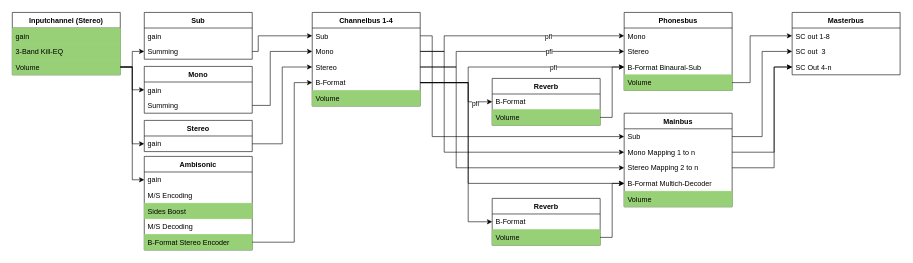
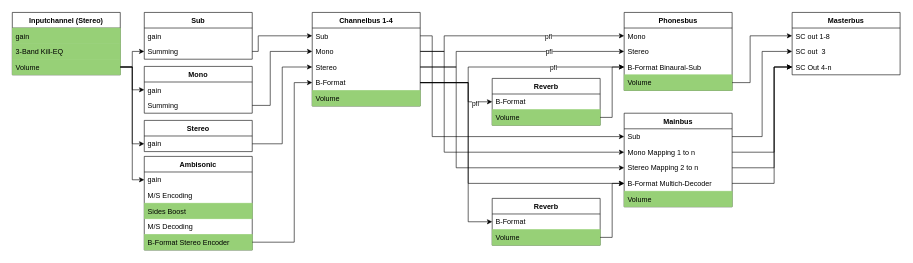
none -> (761, 183)
